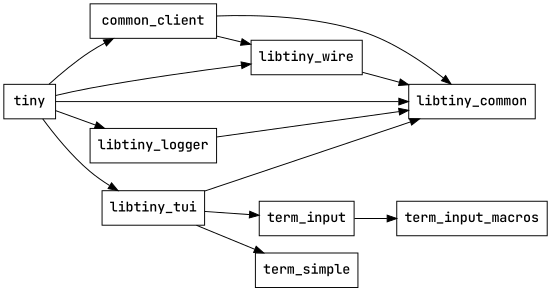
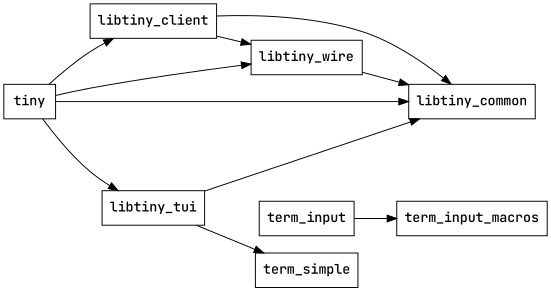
(153, 21) -> (153, 21)
(153, 146) -> none
(227, 213) -> none
